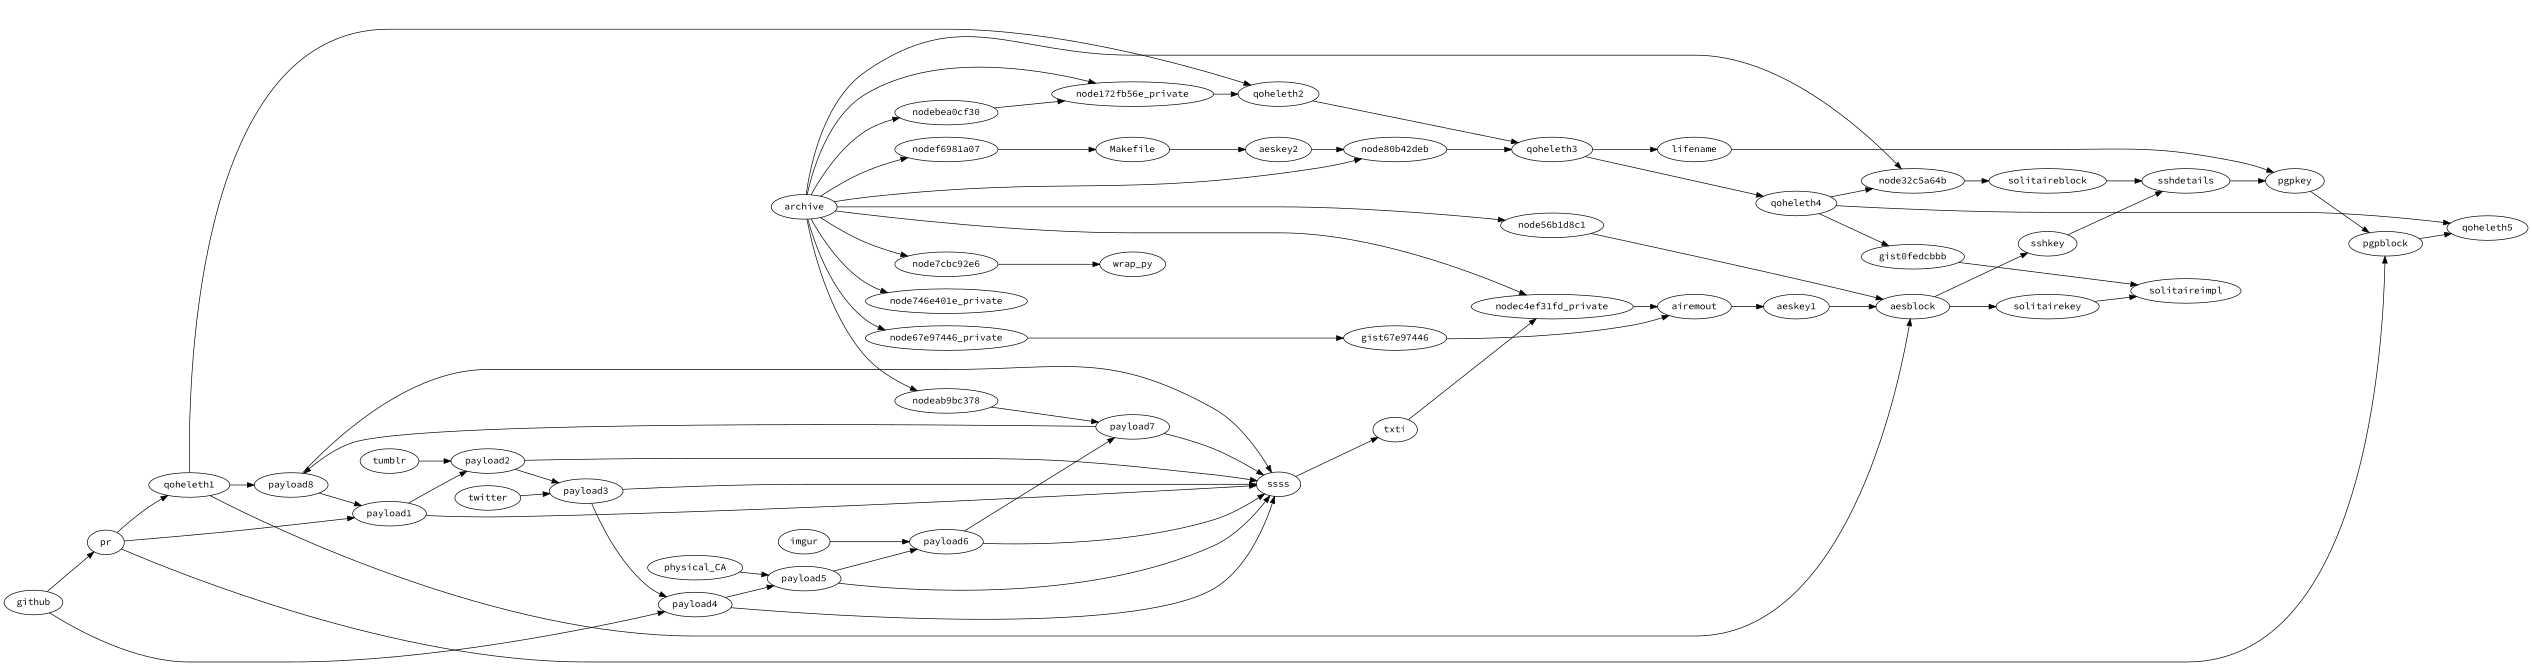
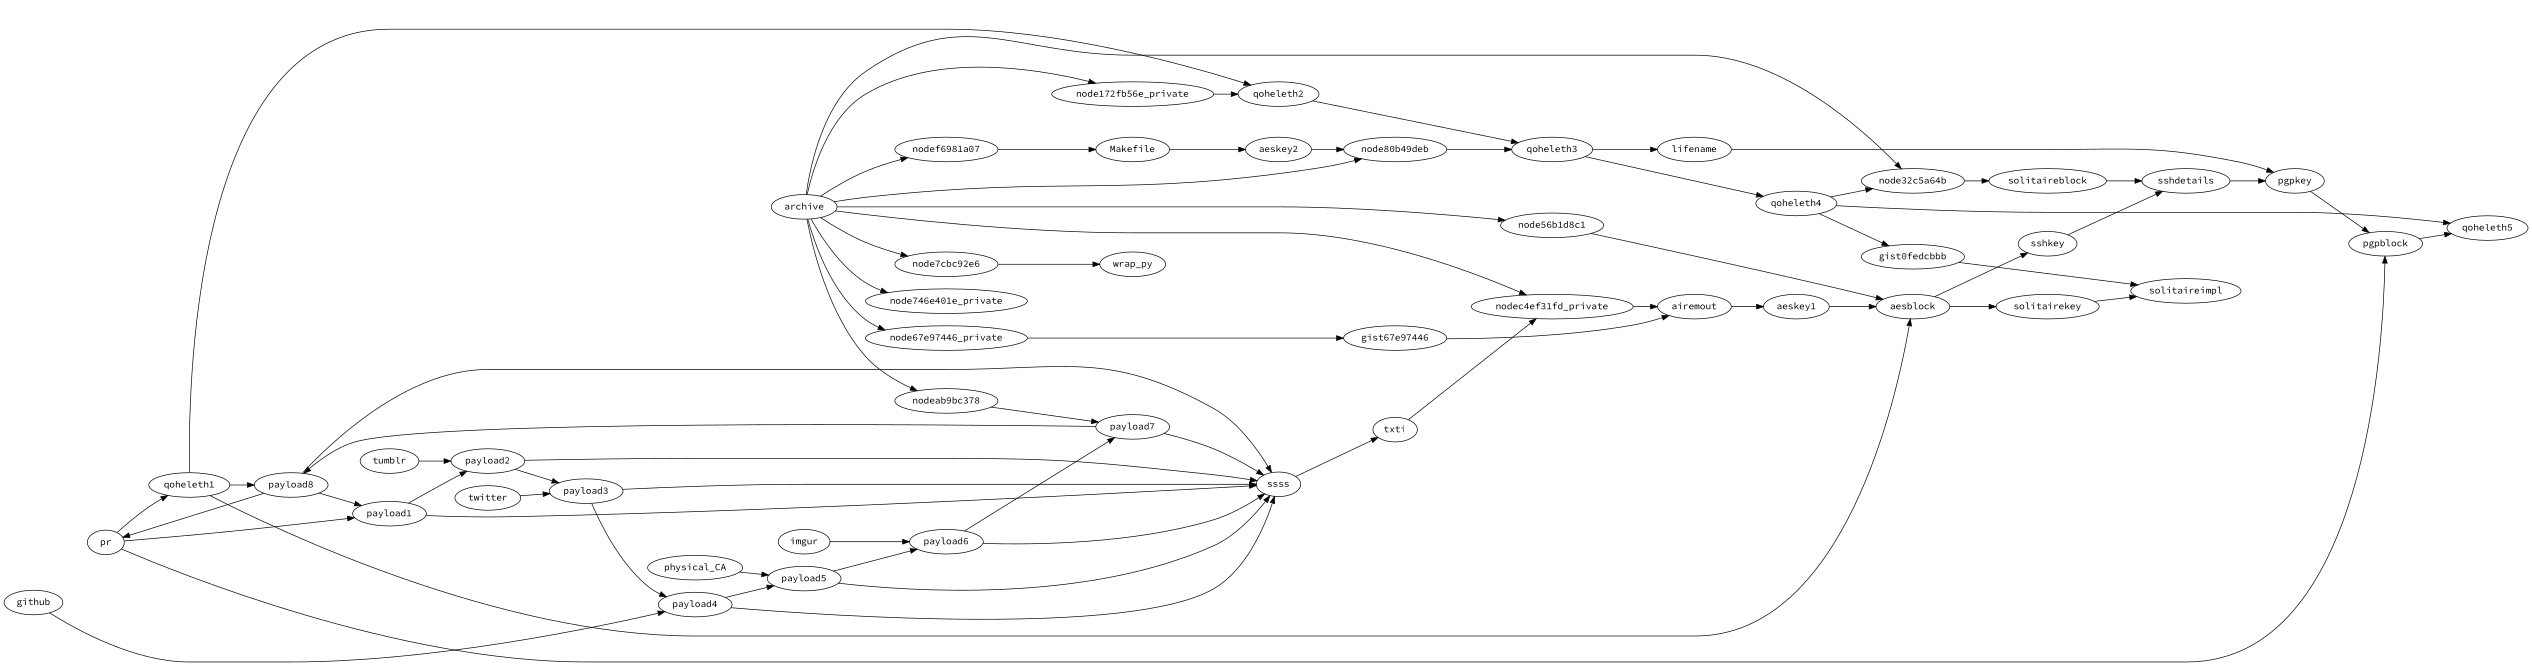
(946, 113) -> none
(1395, 149) -> (1395, 149)
(68, 574) -> (197, 514)
